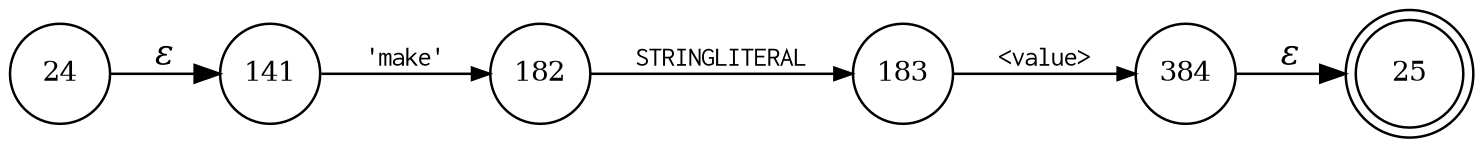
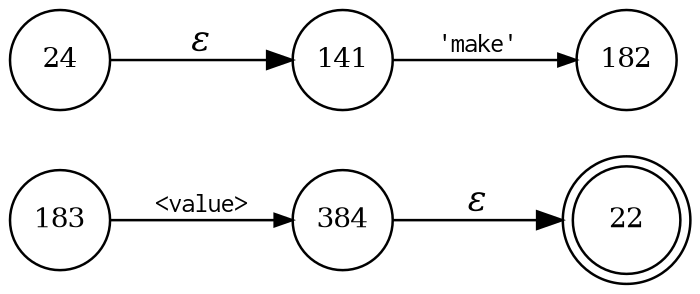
(713, 74) -> none
(1410, 74) -> (627, 220)
